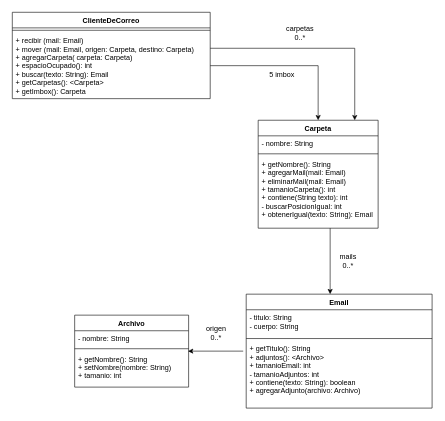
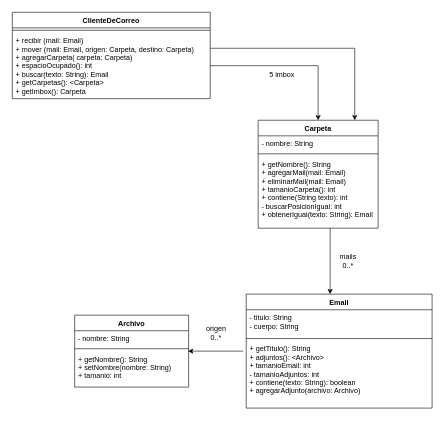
(300, 33) -> none
